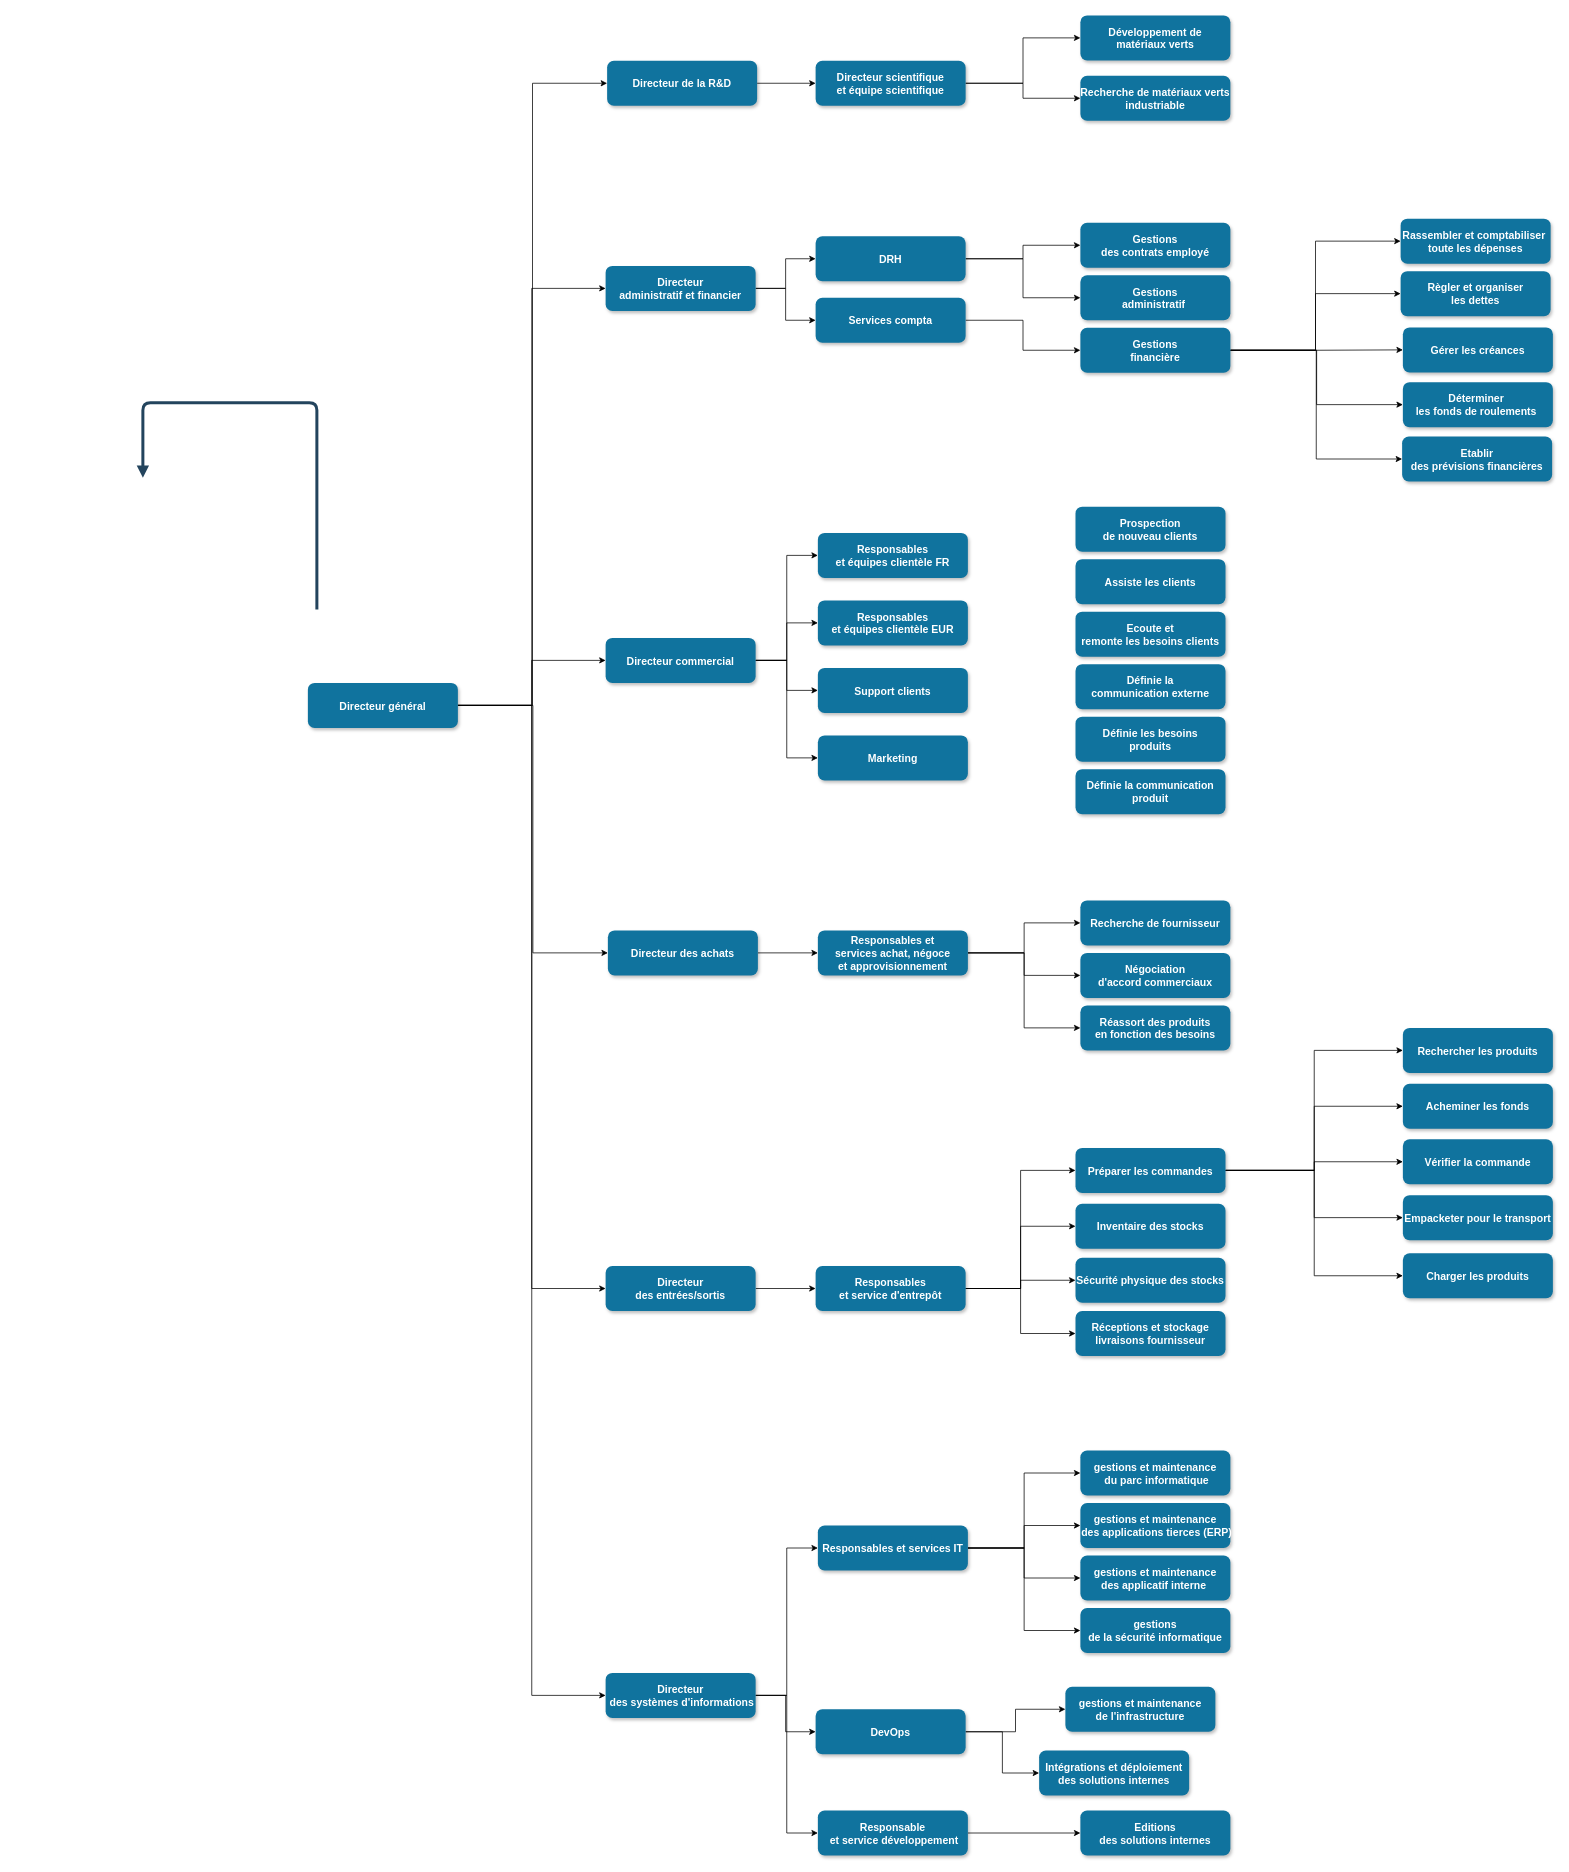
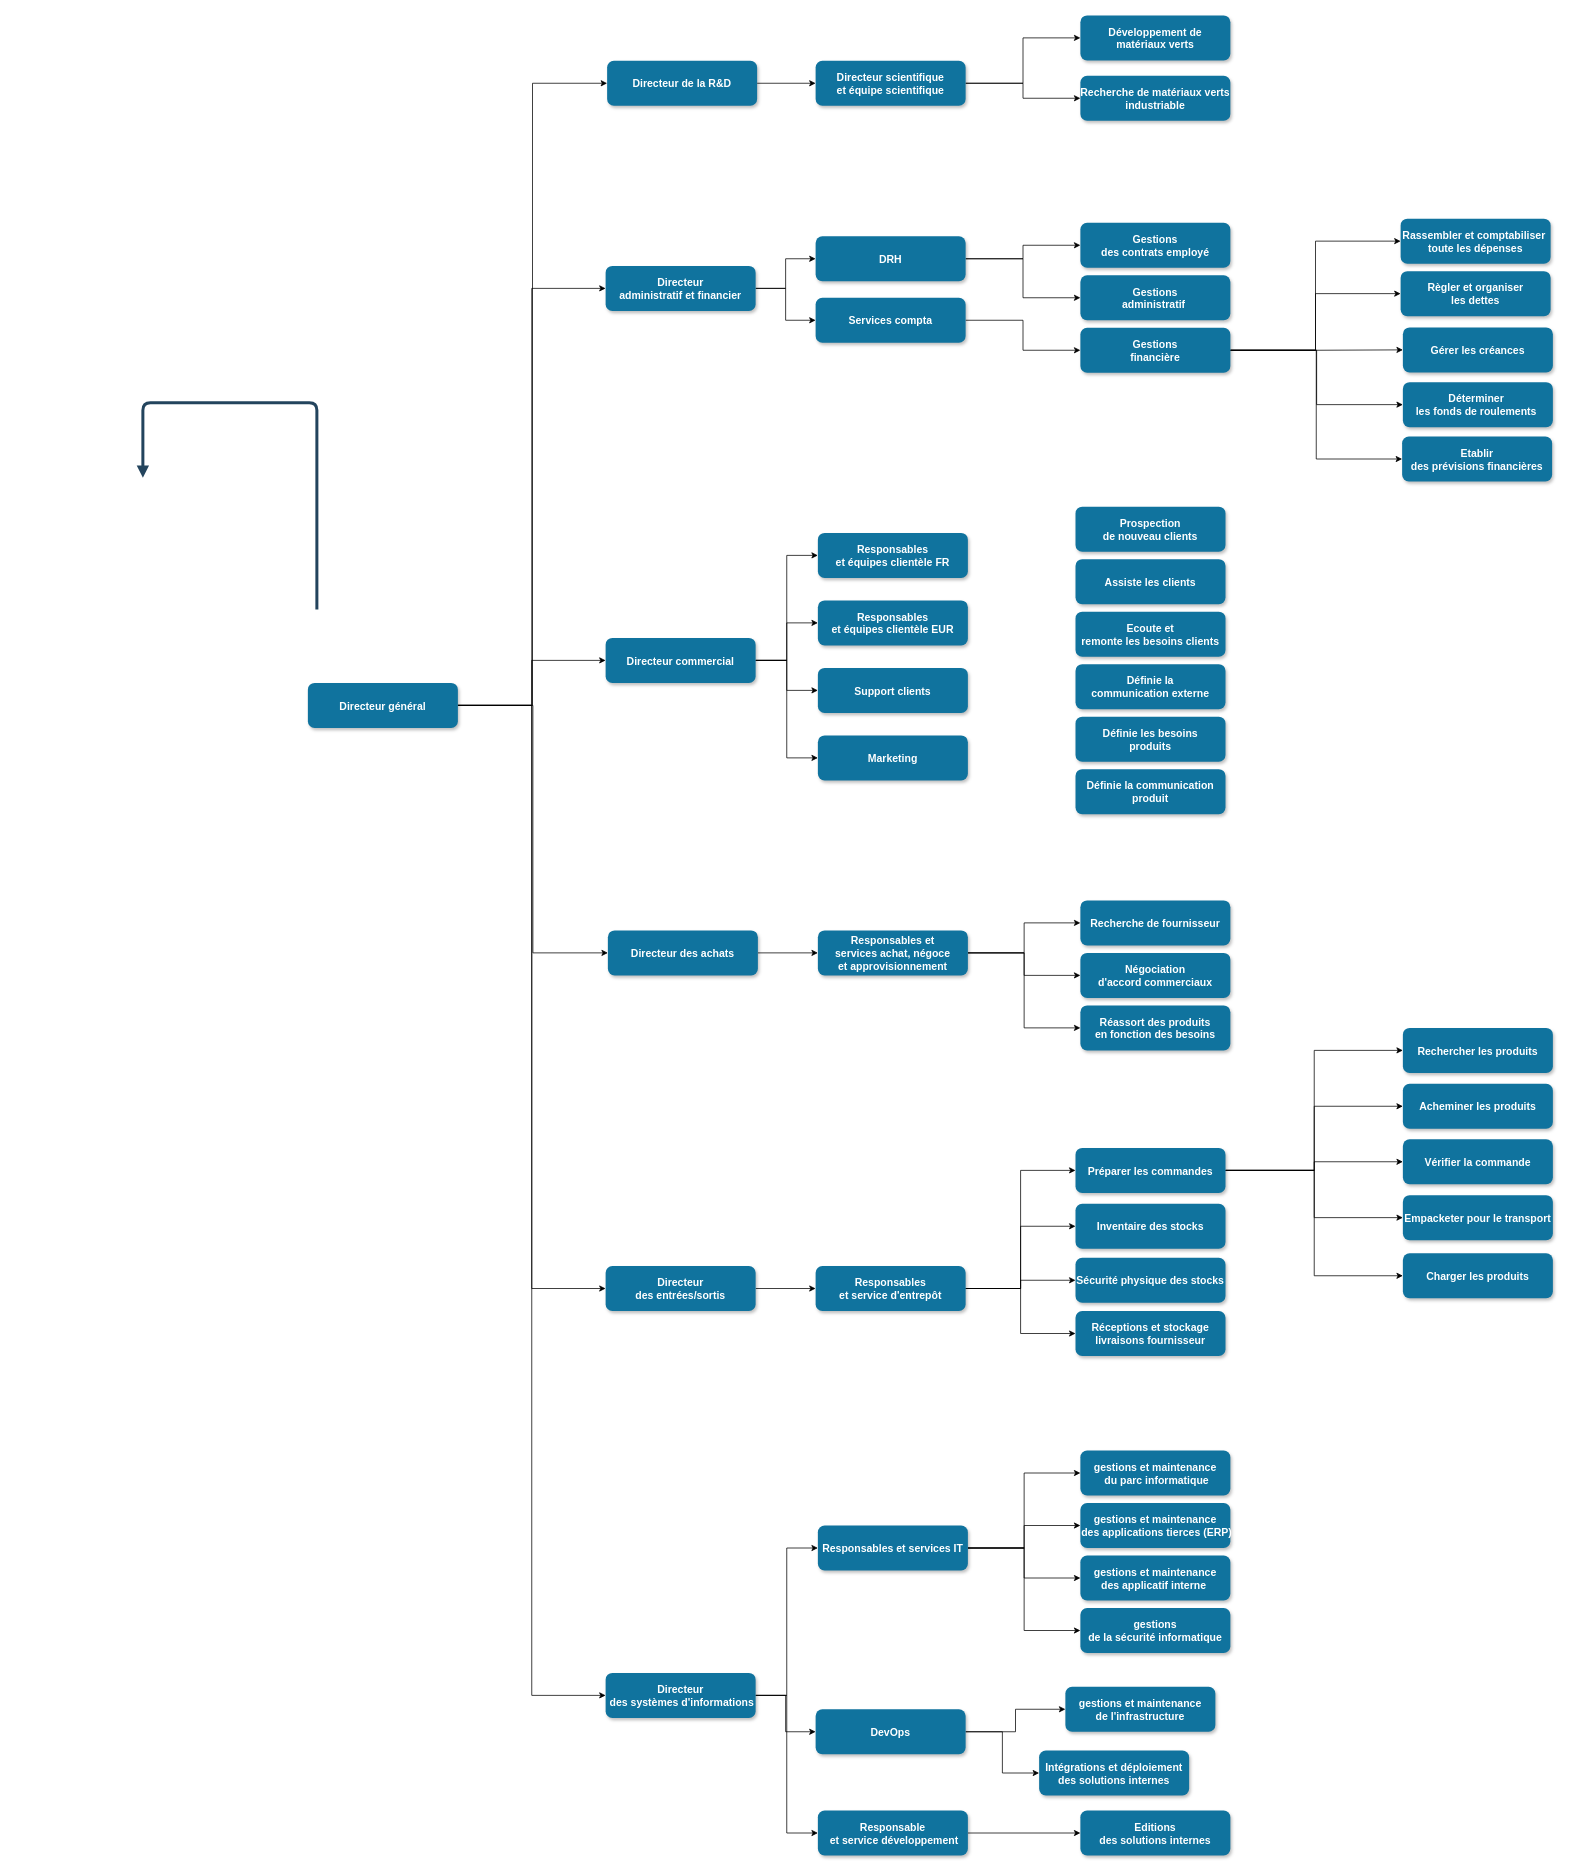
(1478, 1107) -> (1478, 1107)
